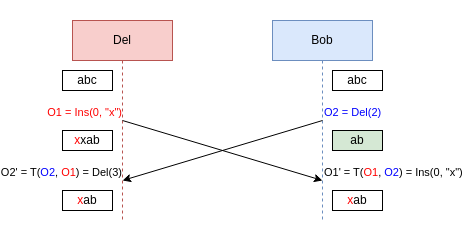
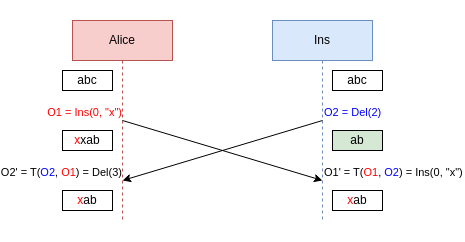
(123, 41) -> (123, 41)
(323, 41) -> (323, 41)
